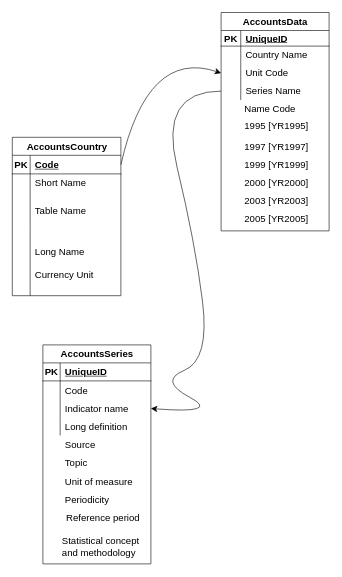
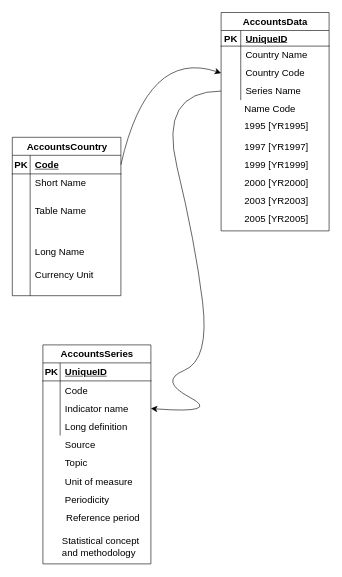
(267, 73) -> (277, 73)
